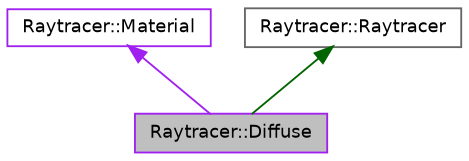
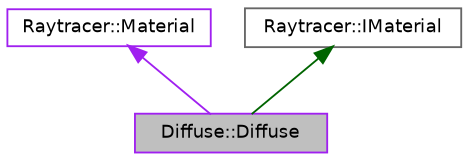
(353, 28) -> (353, 28)
(231, 133) -> (231, 133)
